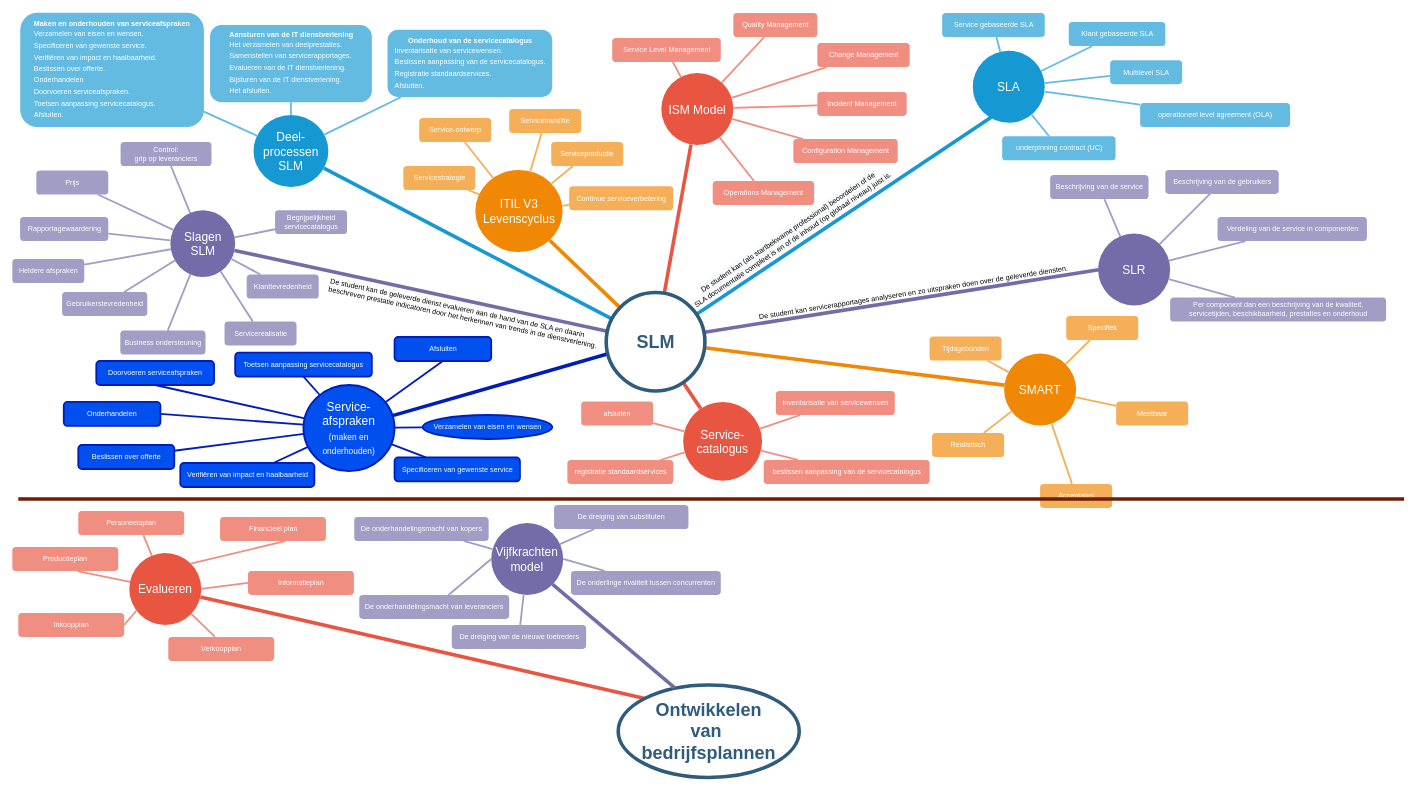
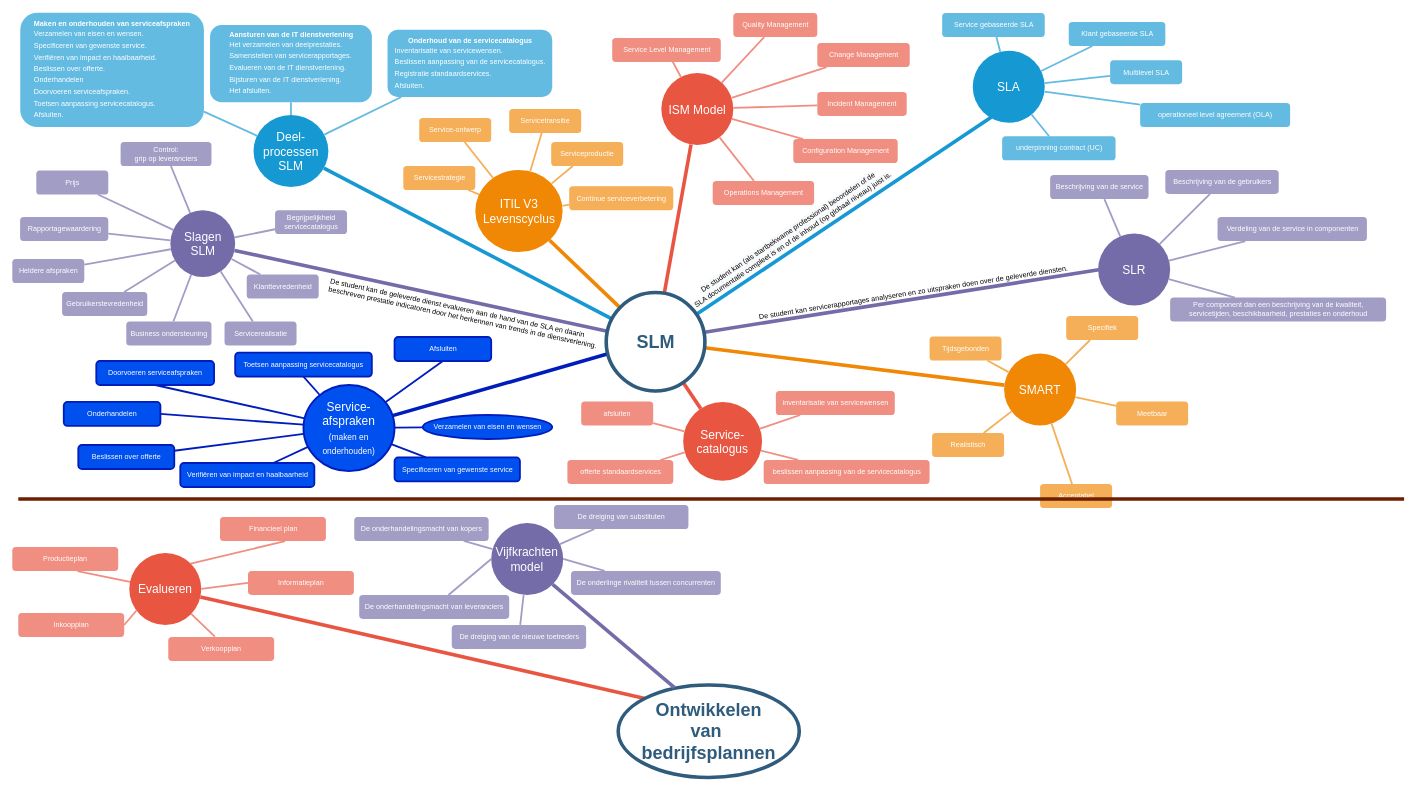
(163, 342) -> (169, 333)
(621, 472) -> (621, 472)
(131, 523) -> none
(148, 545) -> none
